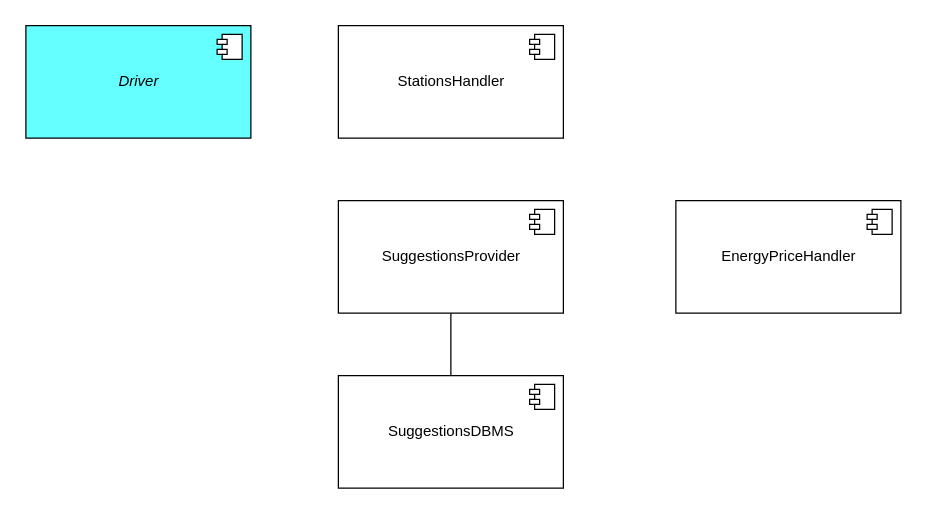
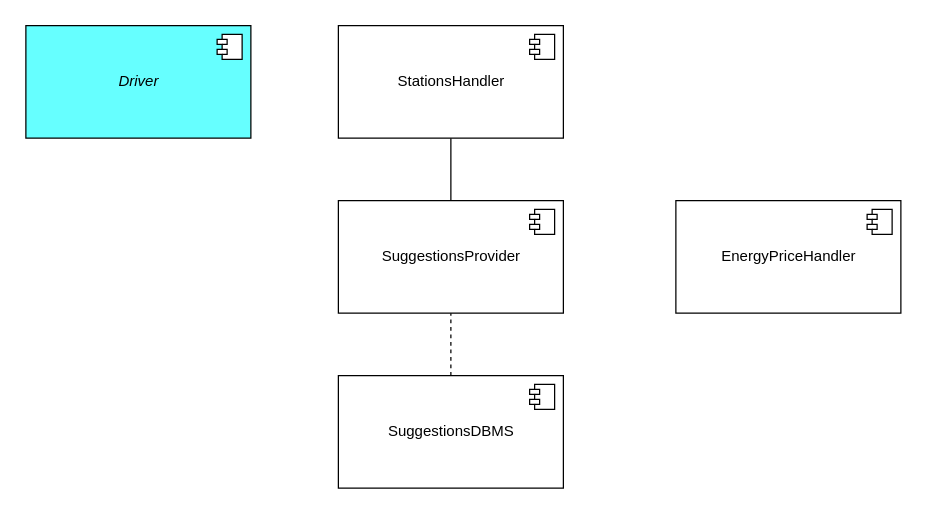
none -> (451, 169)
(451, 343) -> (451, 343)
